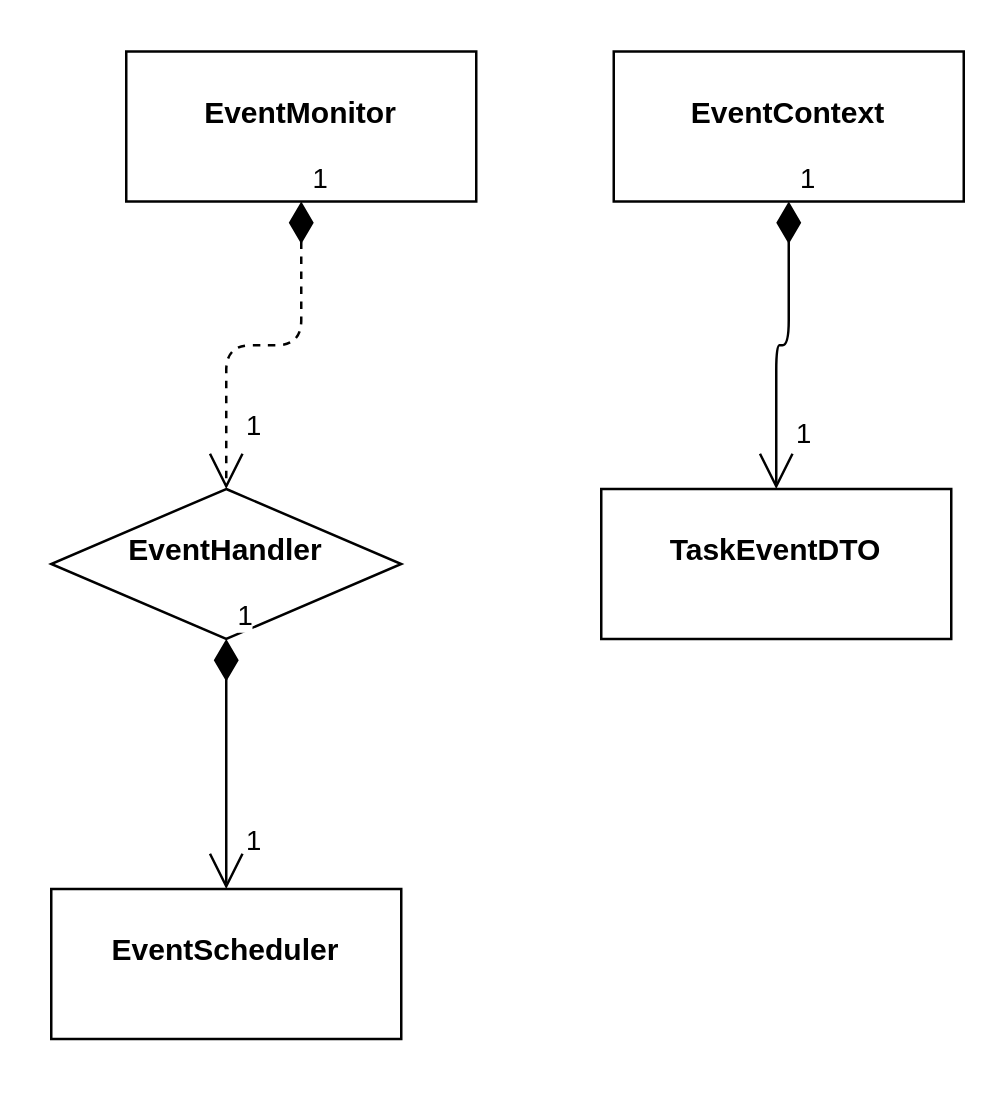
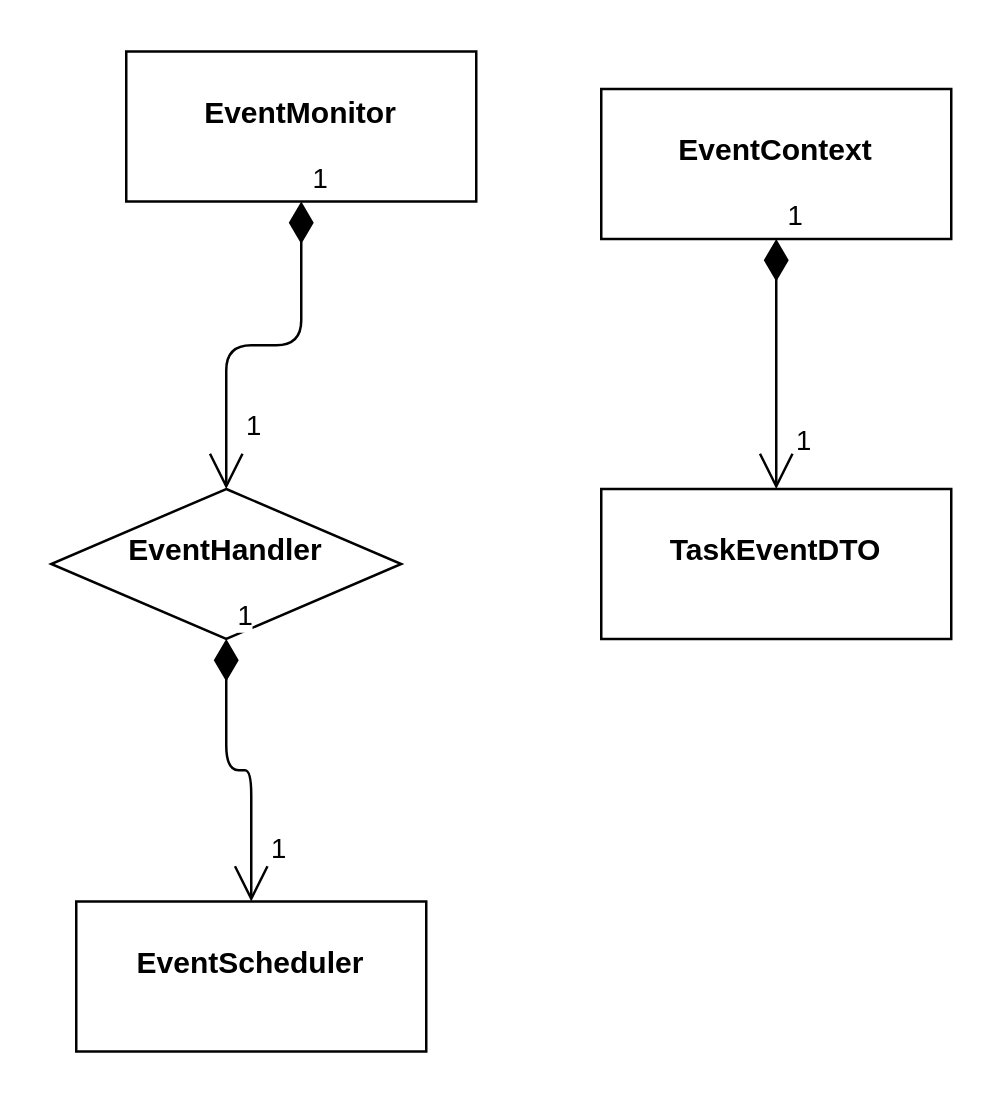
(789, 126) -> (776, 164)
(243, 346) -> (243, 346)
(226, 964) -> (251, 976)
